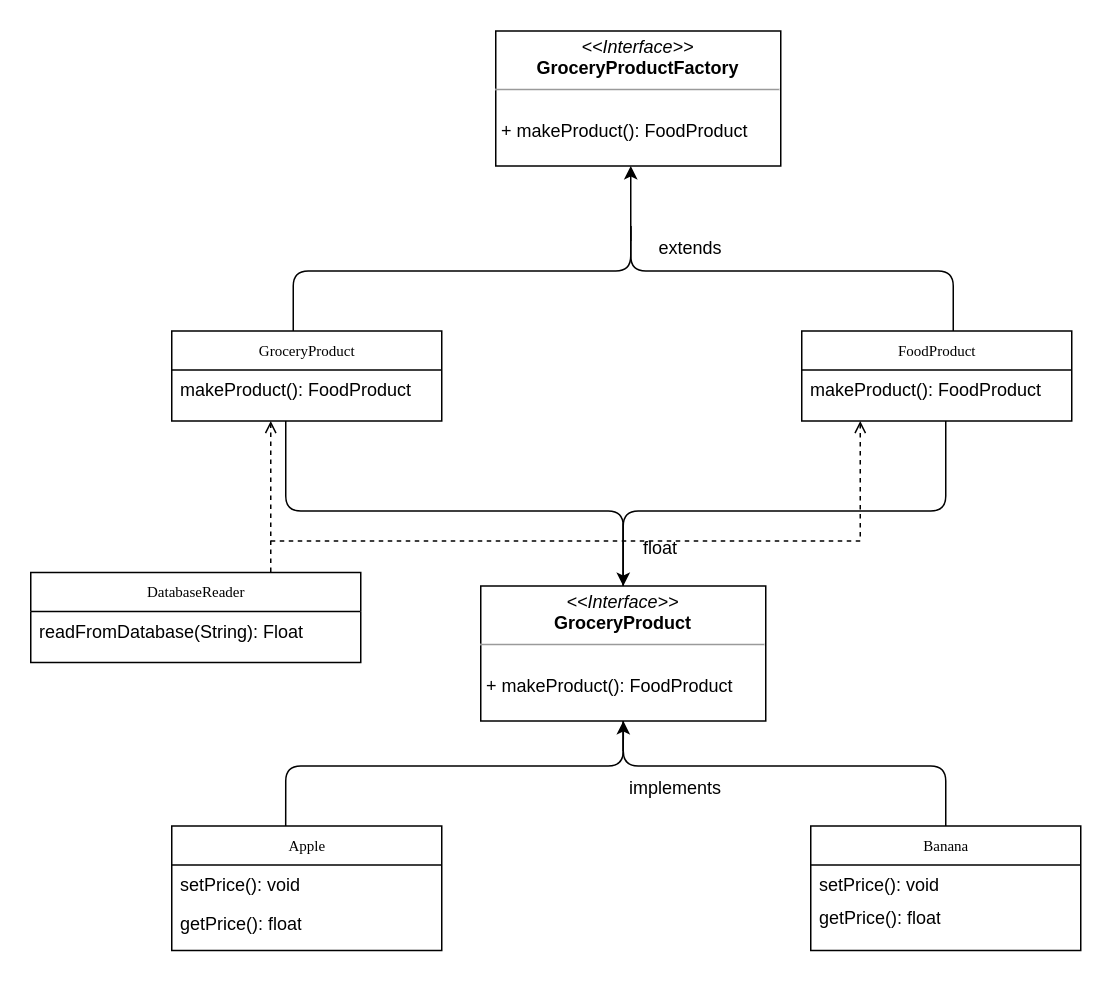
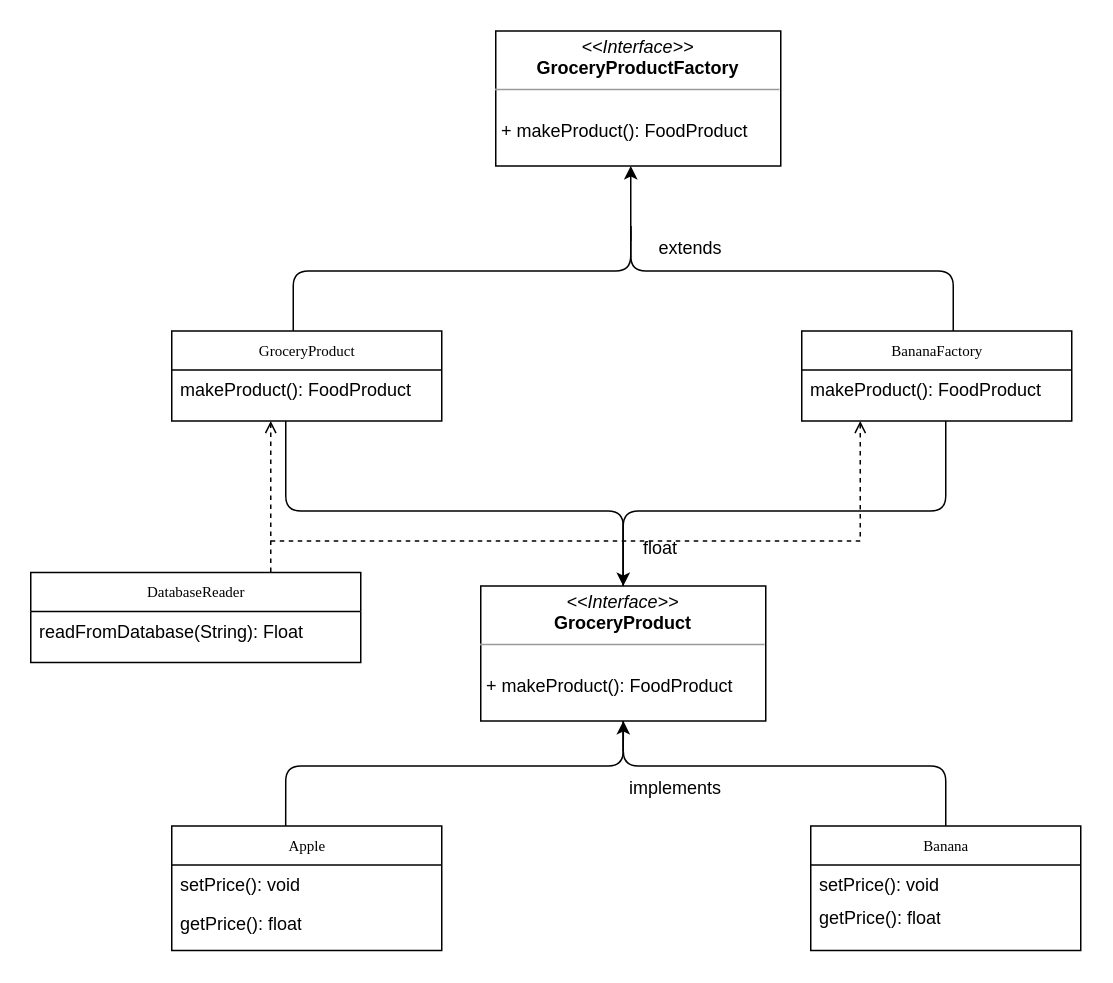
(938, 350) -> (938, 350)
